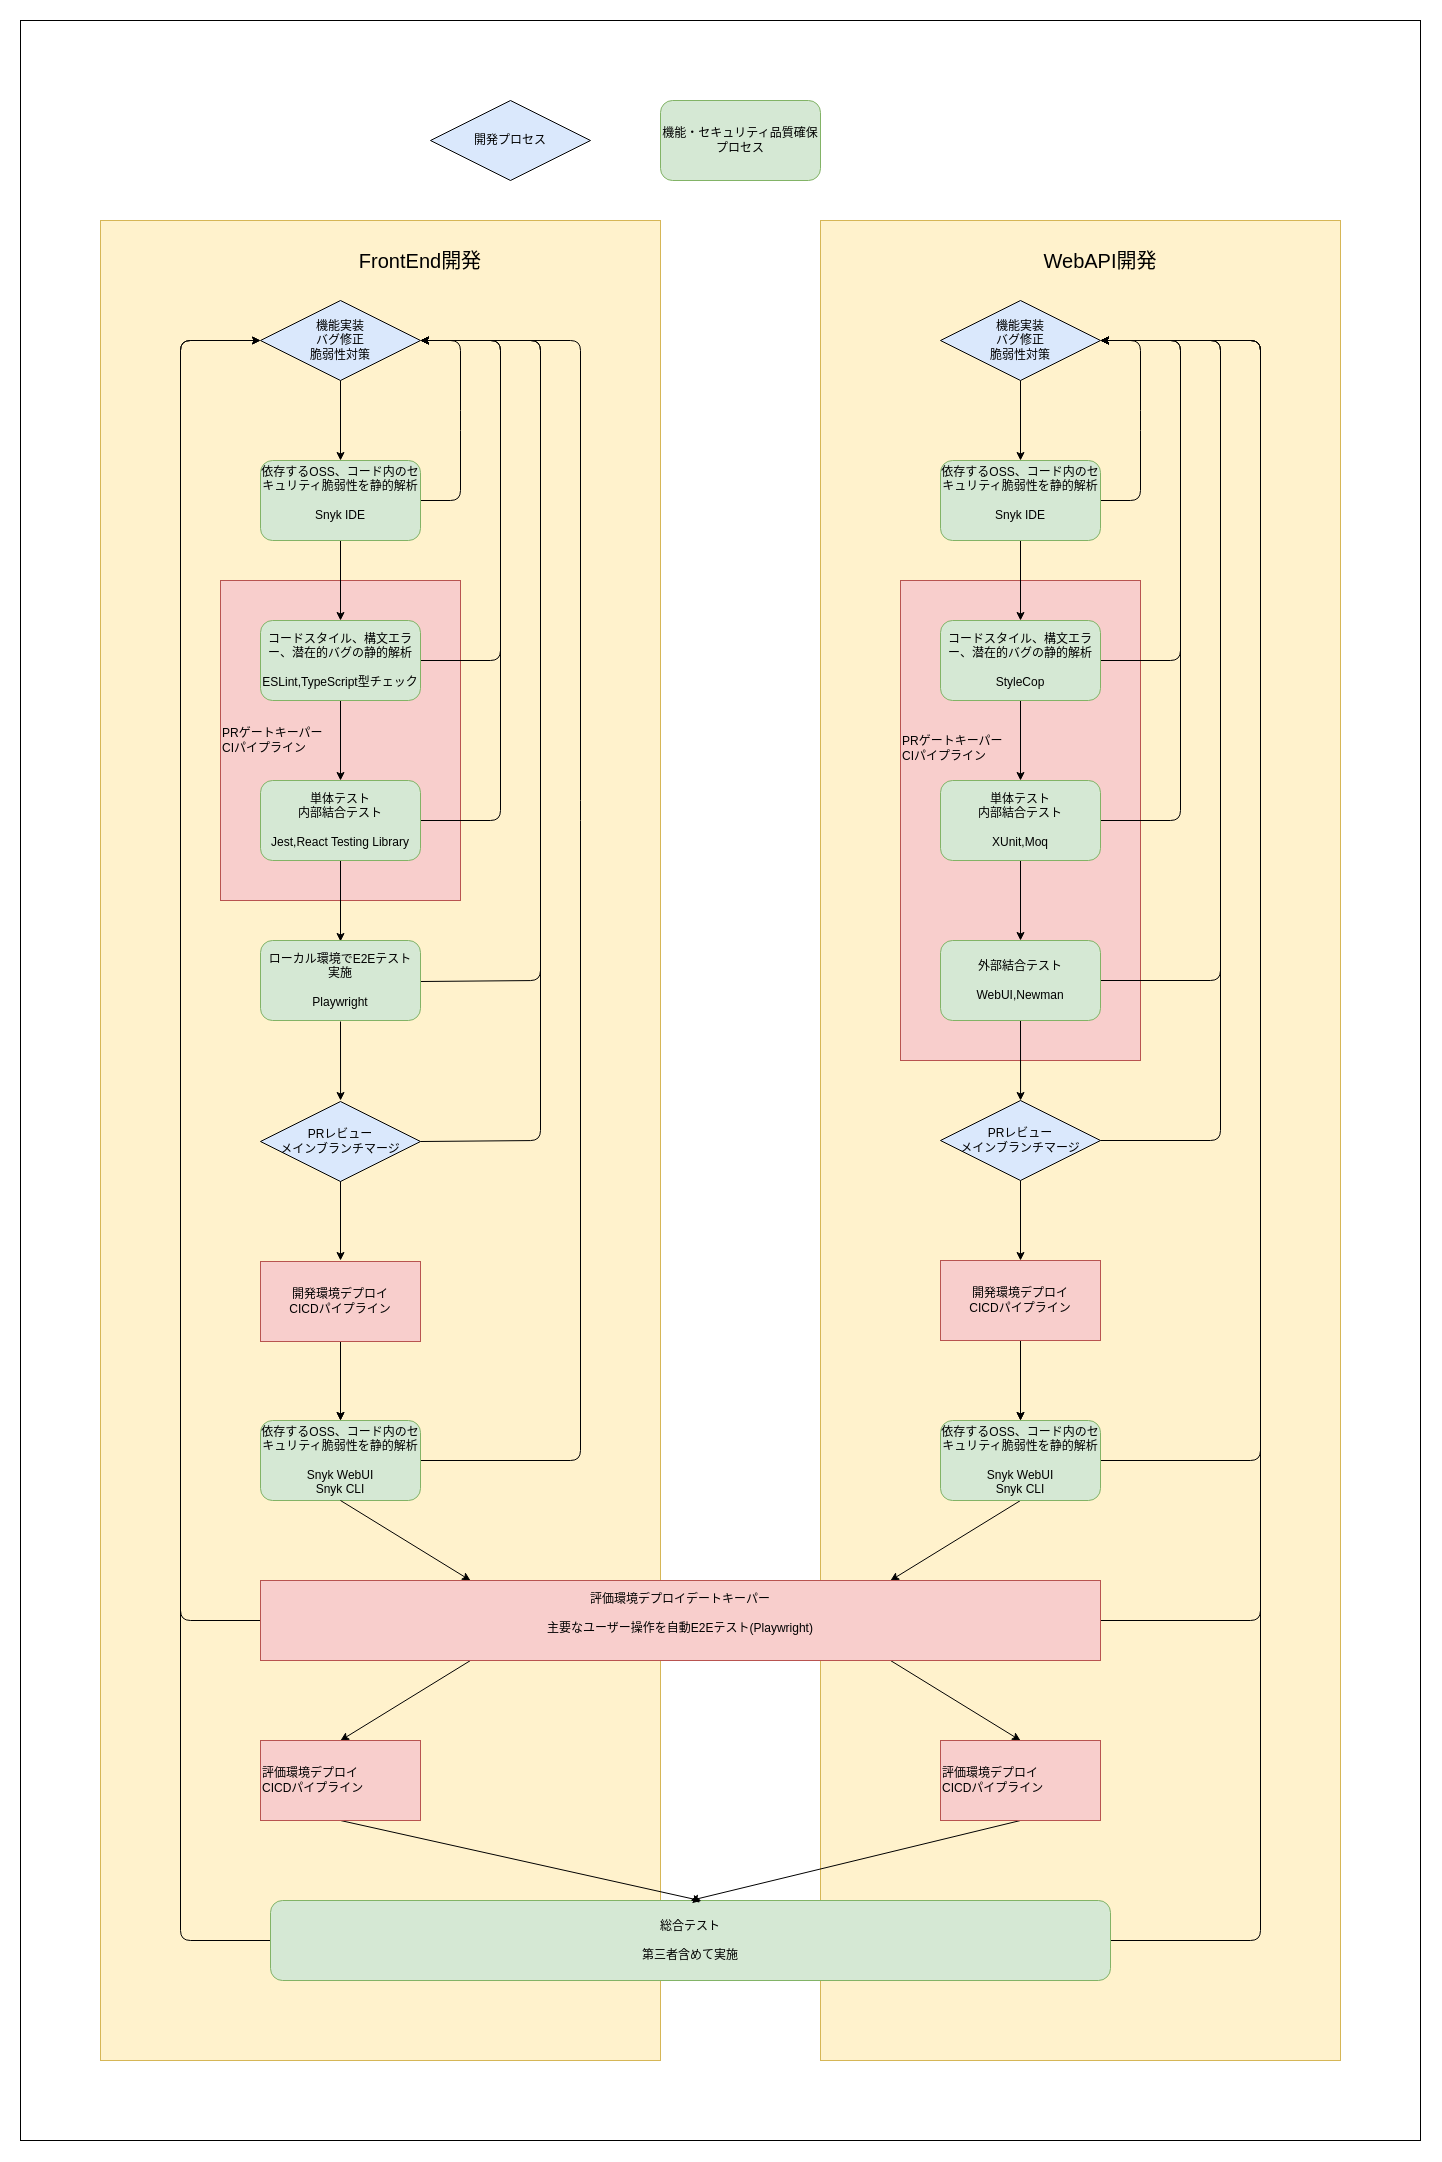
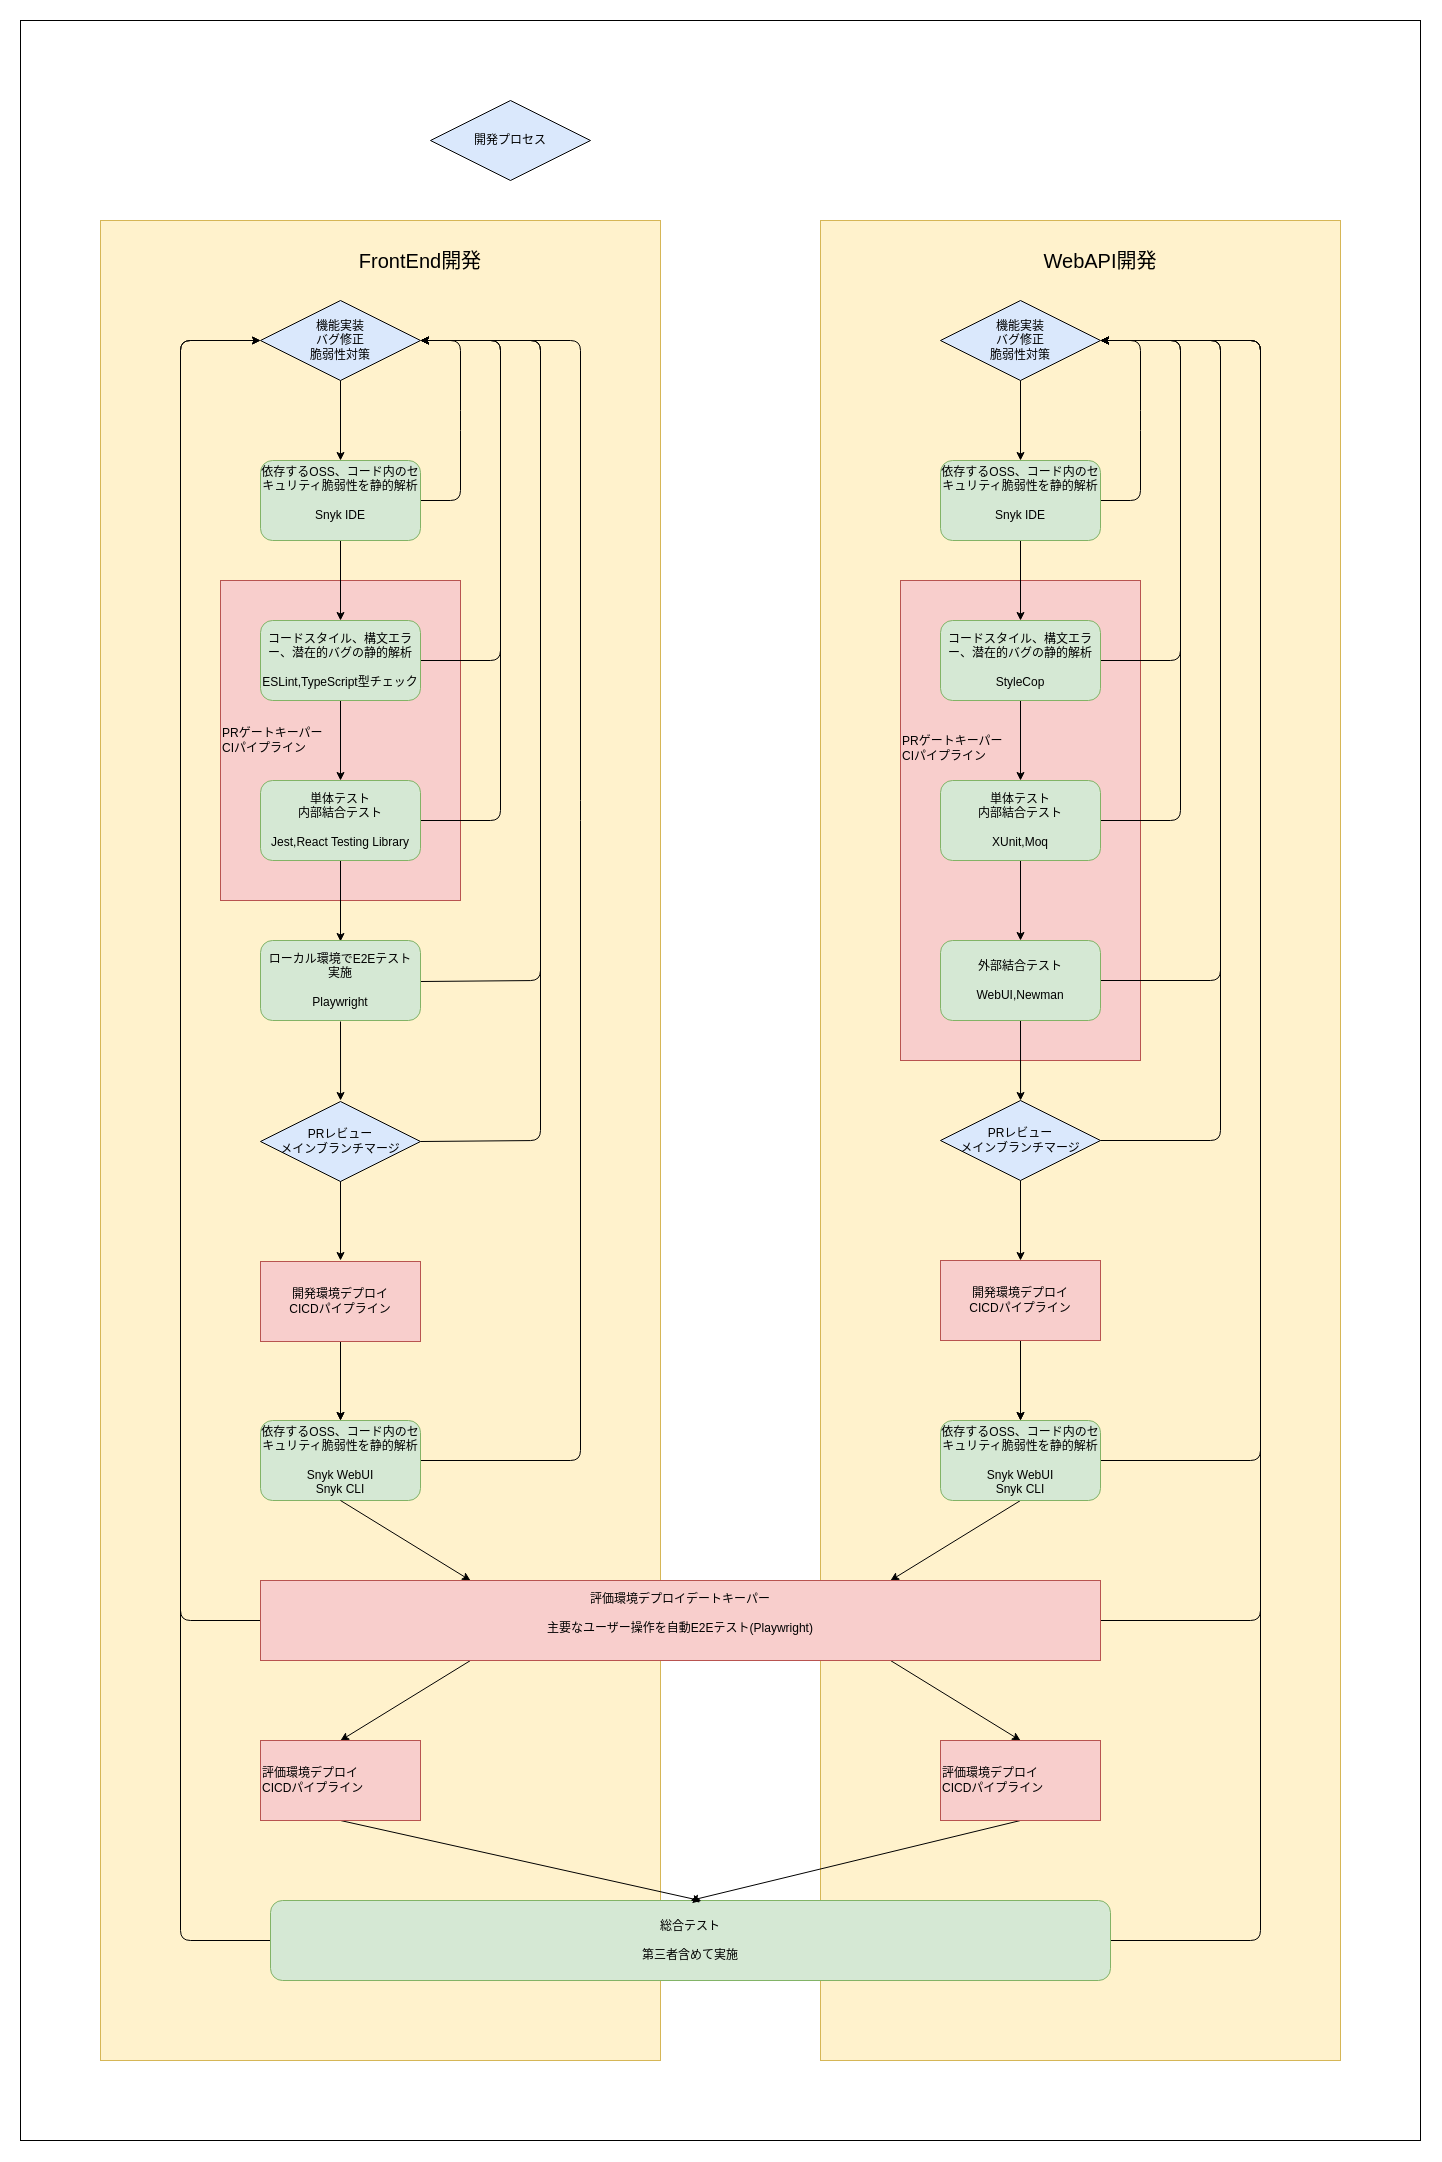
(741, 141) -> none
